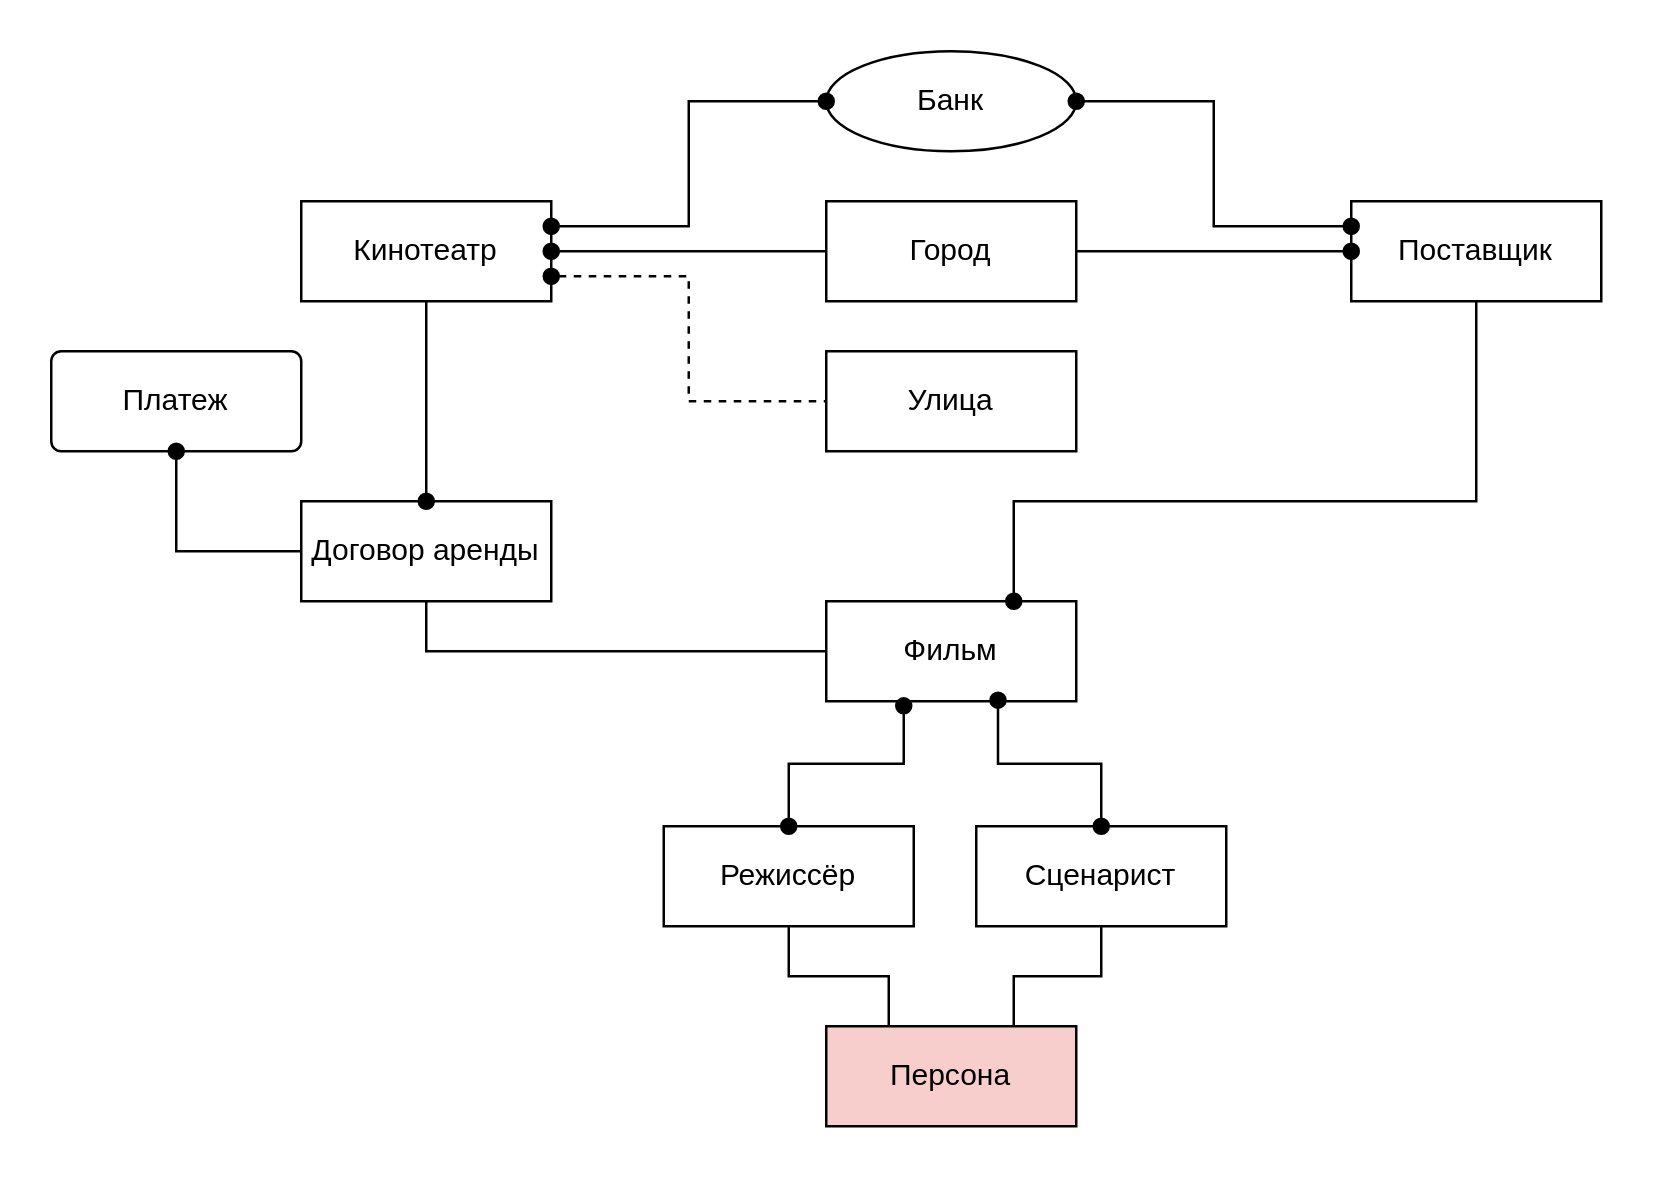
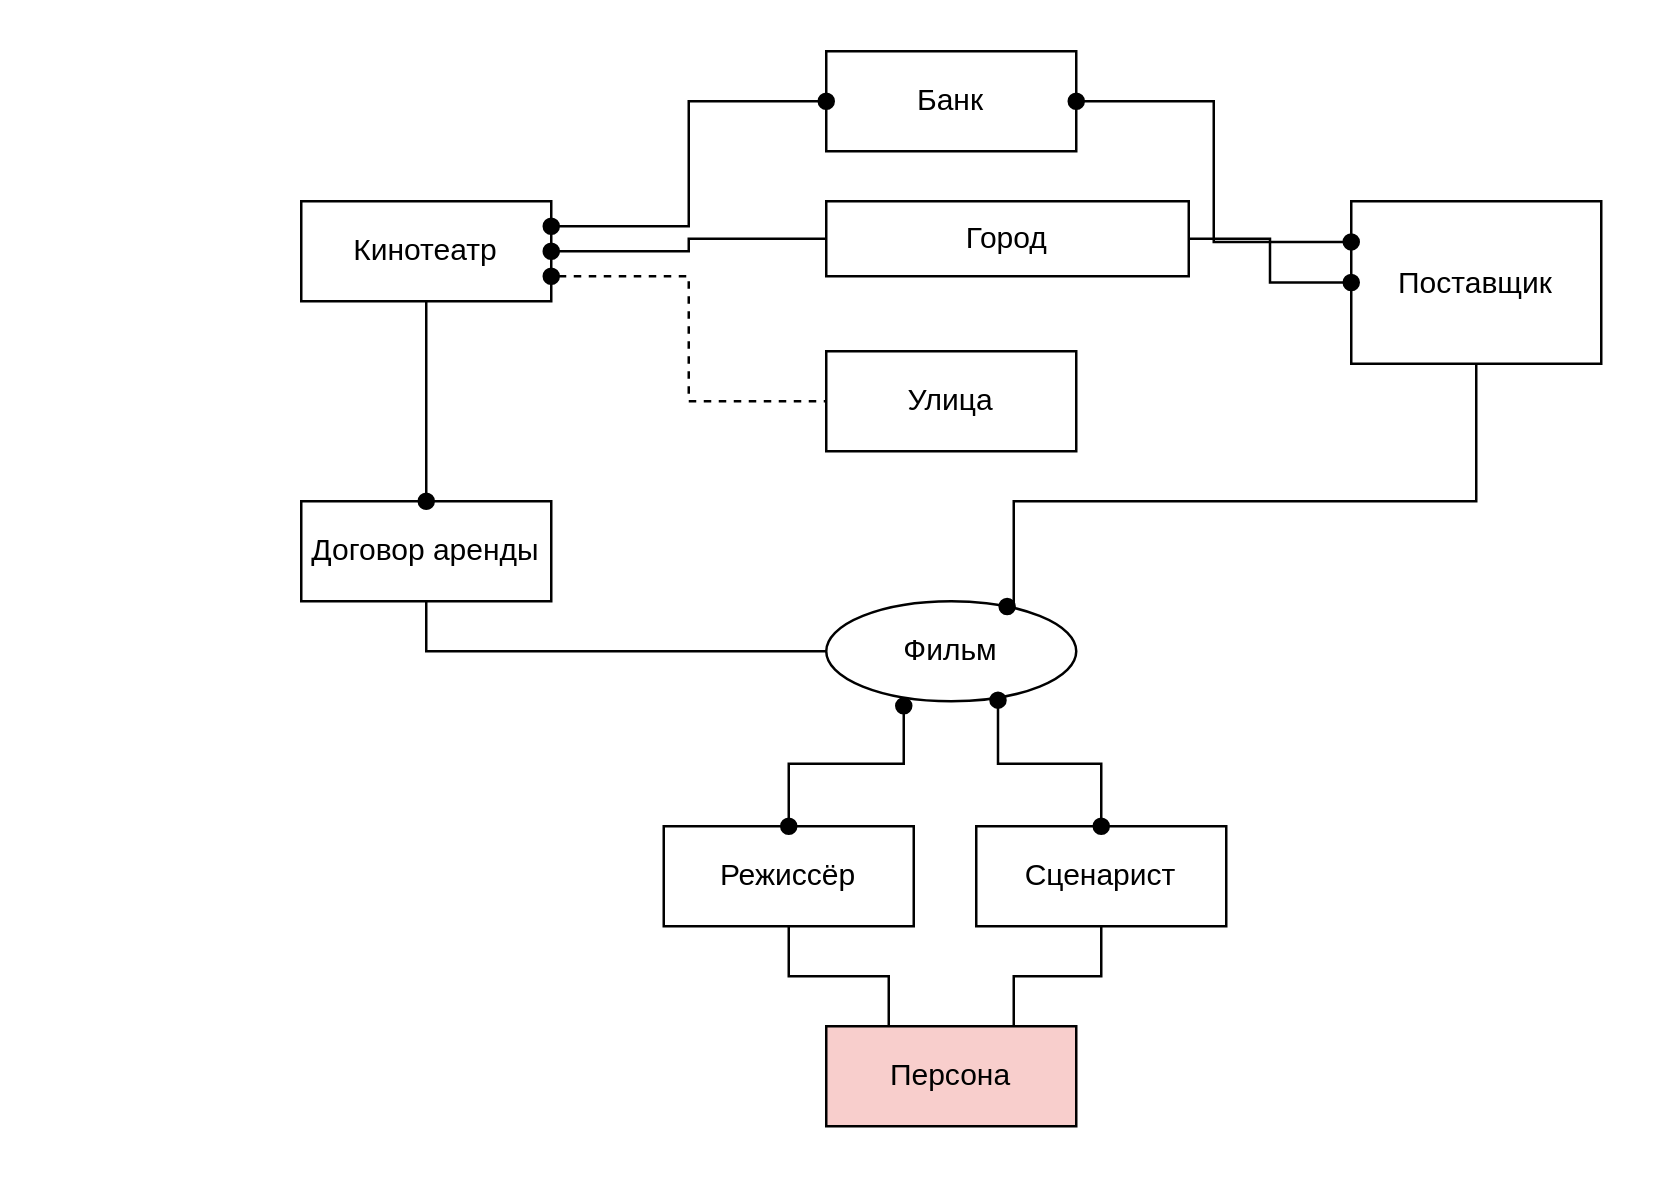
(951, 101) -> (951, 101)
(951, 251) -> (1008, 239)
(1476, 251) -> (1476, 283)
(176, 401) -> none
(192, 551) -> none
(951, 651) -> (951, 651)
